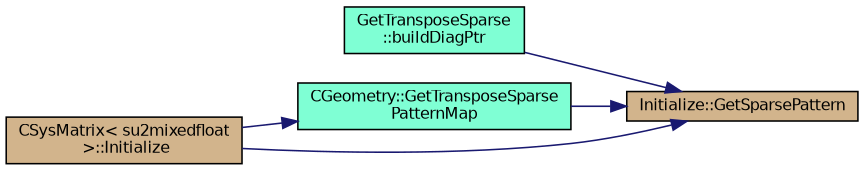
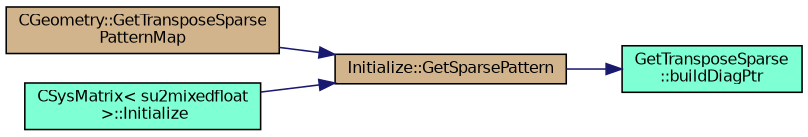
(595, 70) -> (586, 69)
(434, 106) -> (143, 30)
(262, 125) -> none
(124, 140) -> (143, 106)
